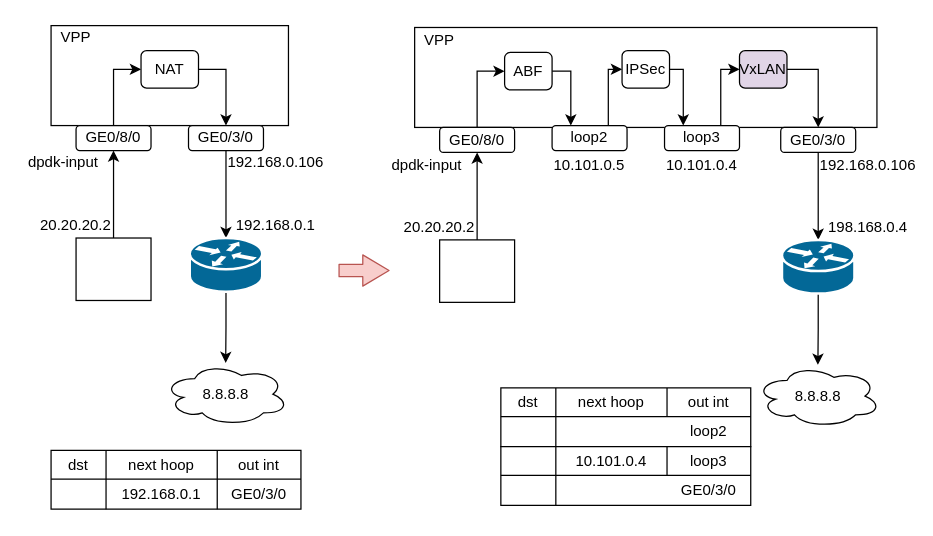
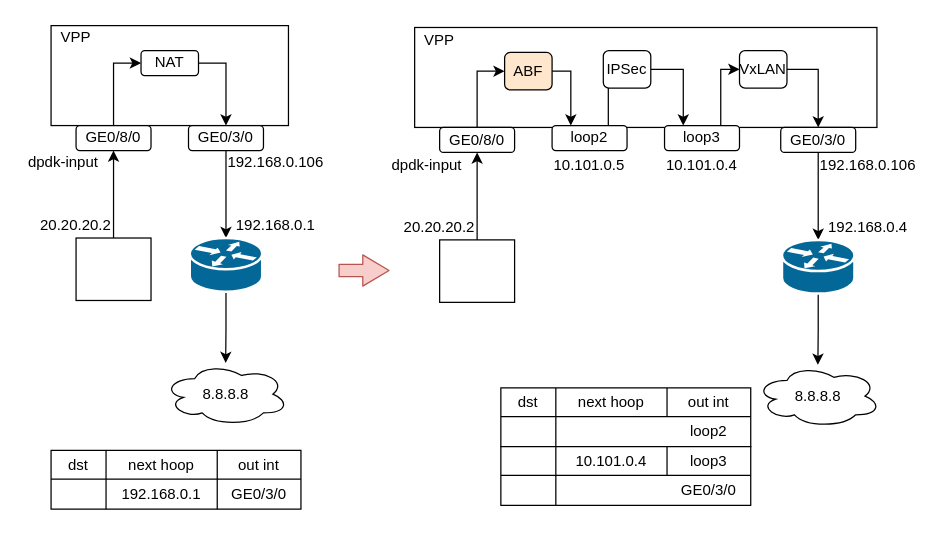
(169, 69) -> (169, 63)
(646, 69) -> (627, 69)
(763, 69) -> (763, 69)
(528, 71) -> (528, 71)
(868, 228) -> (868, 228)
